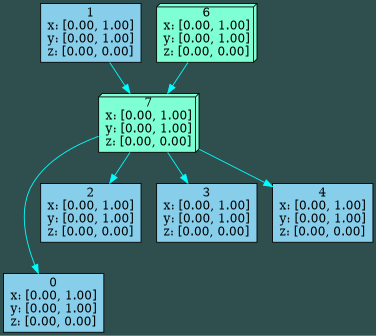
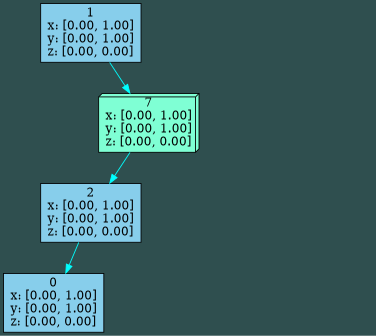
(207, 33) -> none
(32, 185) -> (74, 254)
(207, 213) -> none
(323, 213) -> none
